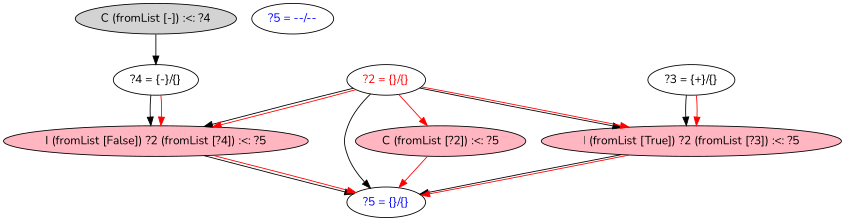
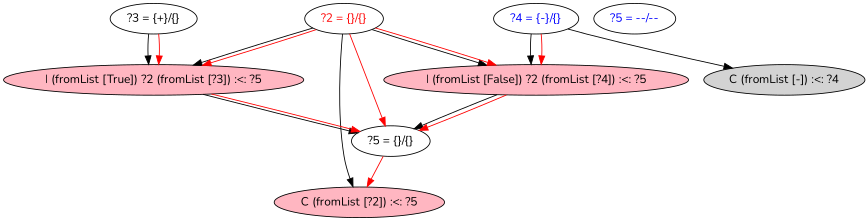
(156, 45) -> (646, 49)
(156, 80) -> (536, 19)
(410, 107) -> (340, 107)
(345, 137) -> (366, 76)
(416, 169) -> (377, 168)
(386, 202) -> (391, 141)
